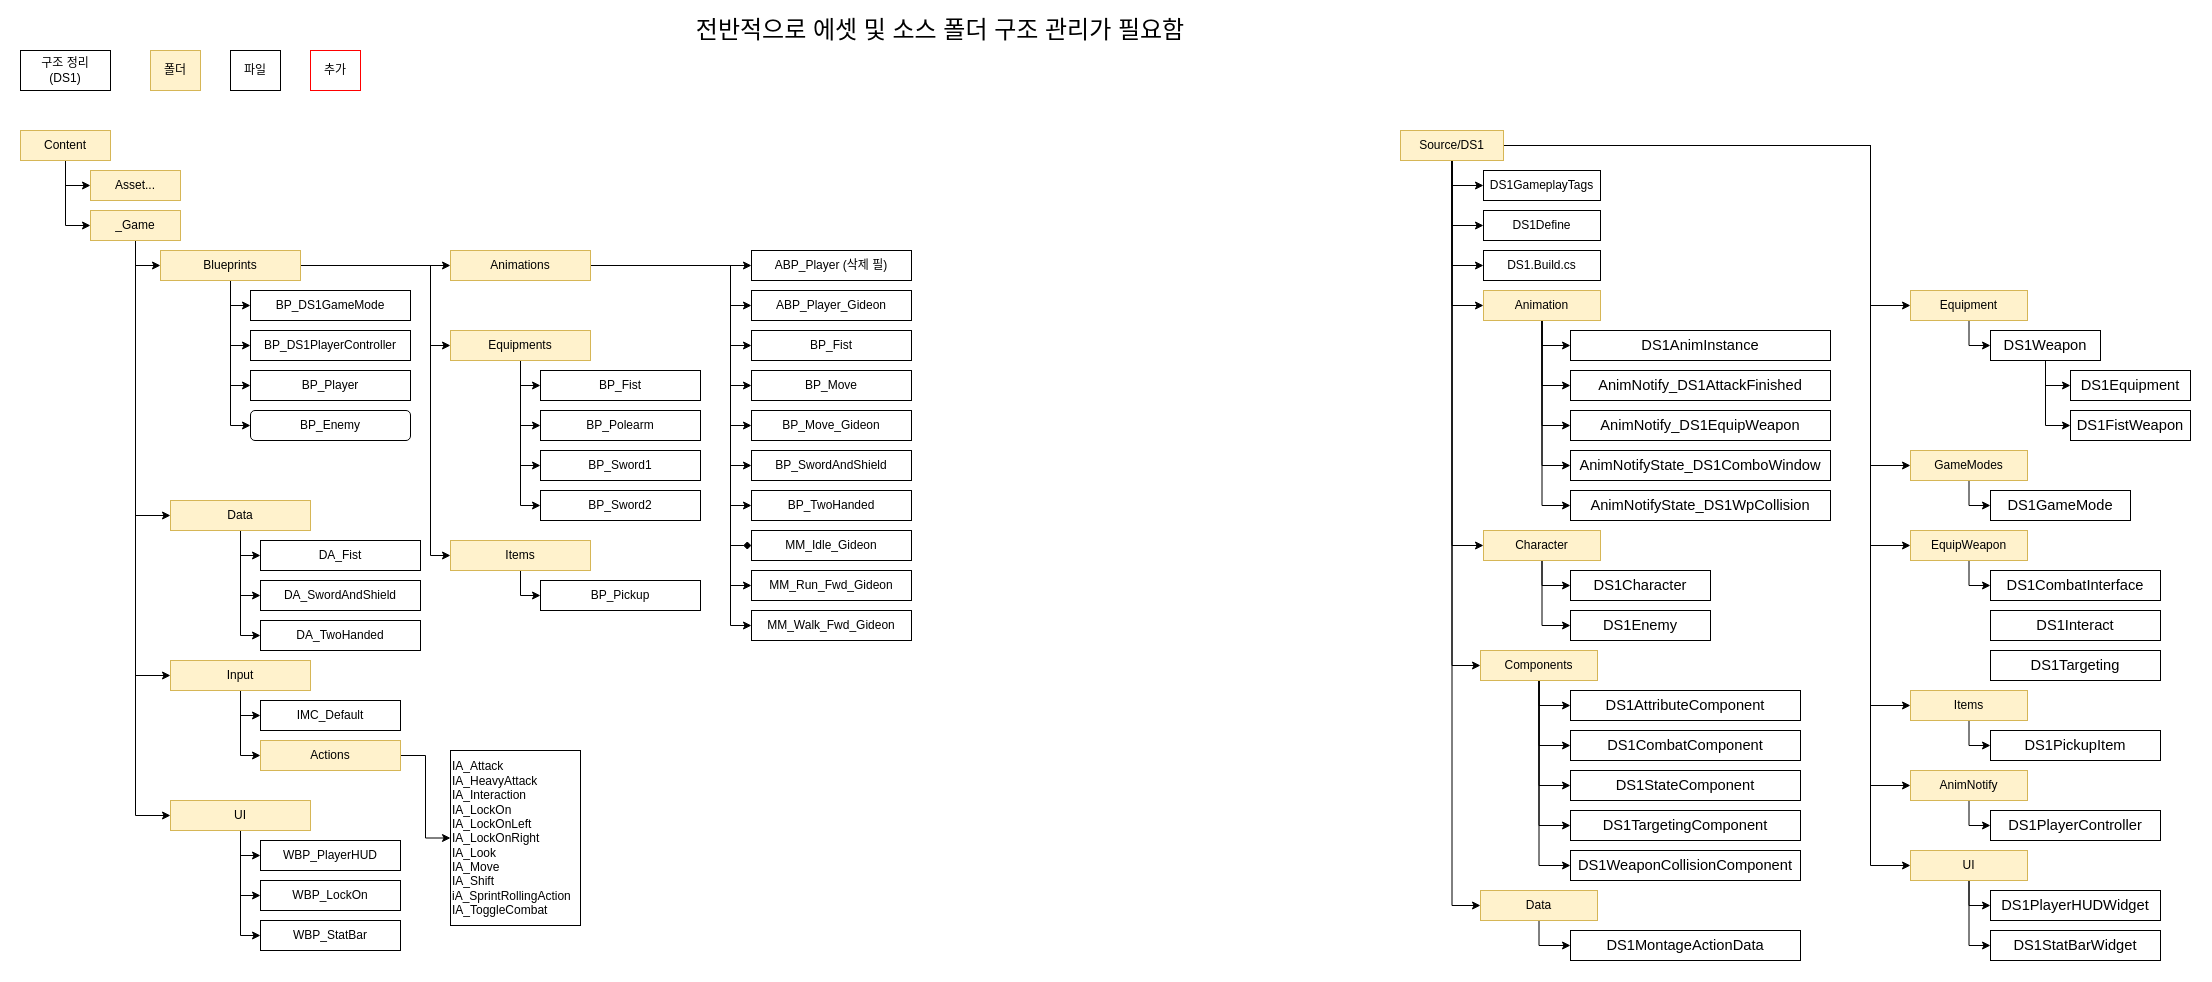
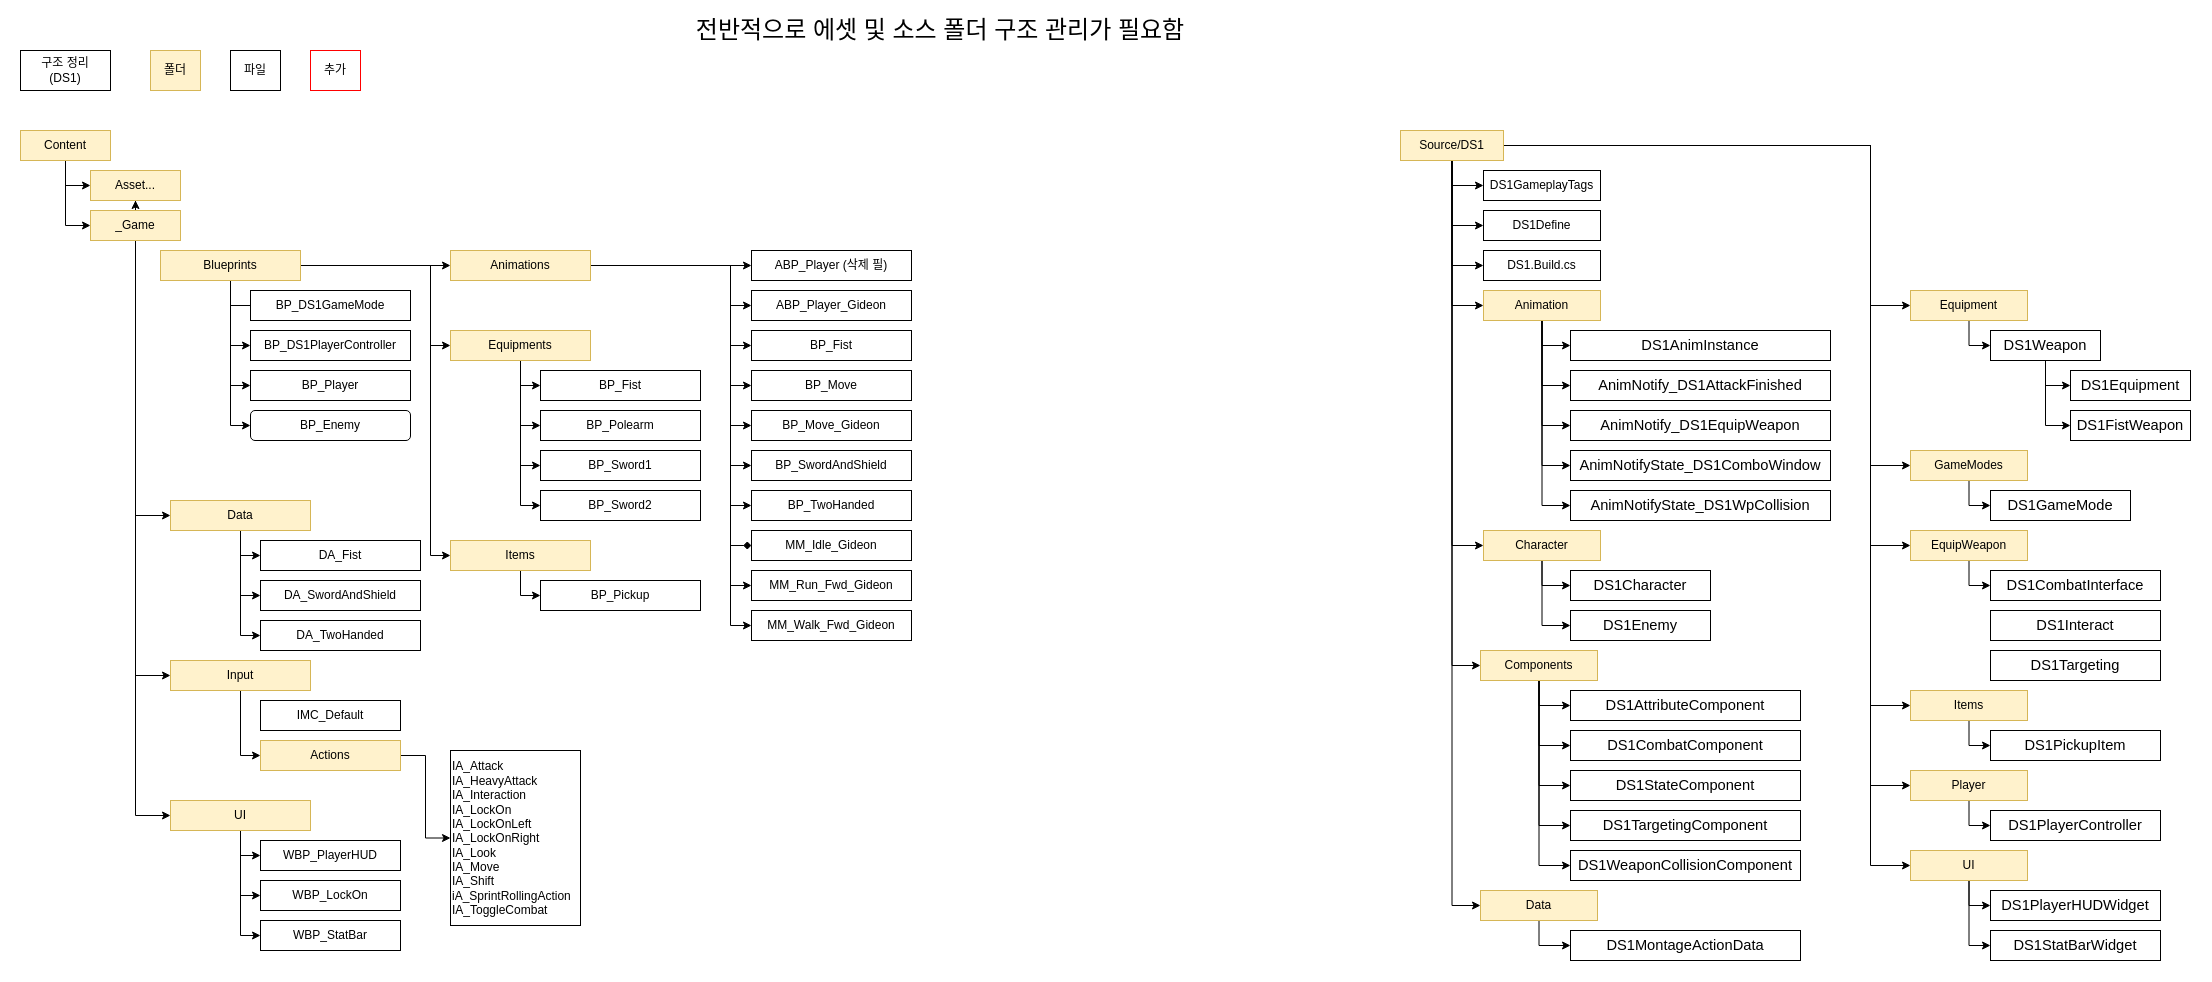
(145, 266) -> (136, 206)
(242, 306) -> (244, 306)
(248, 716) -> none
(1969, 786) -> (1969, 786)
